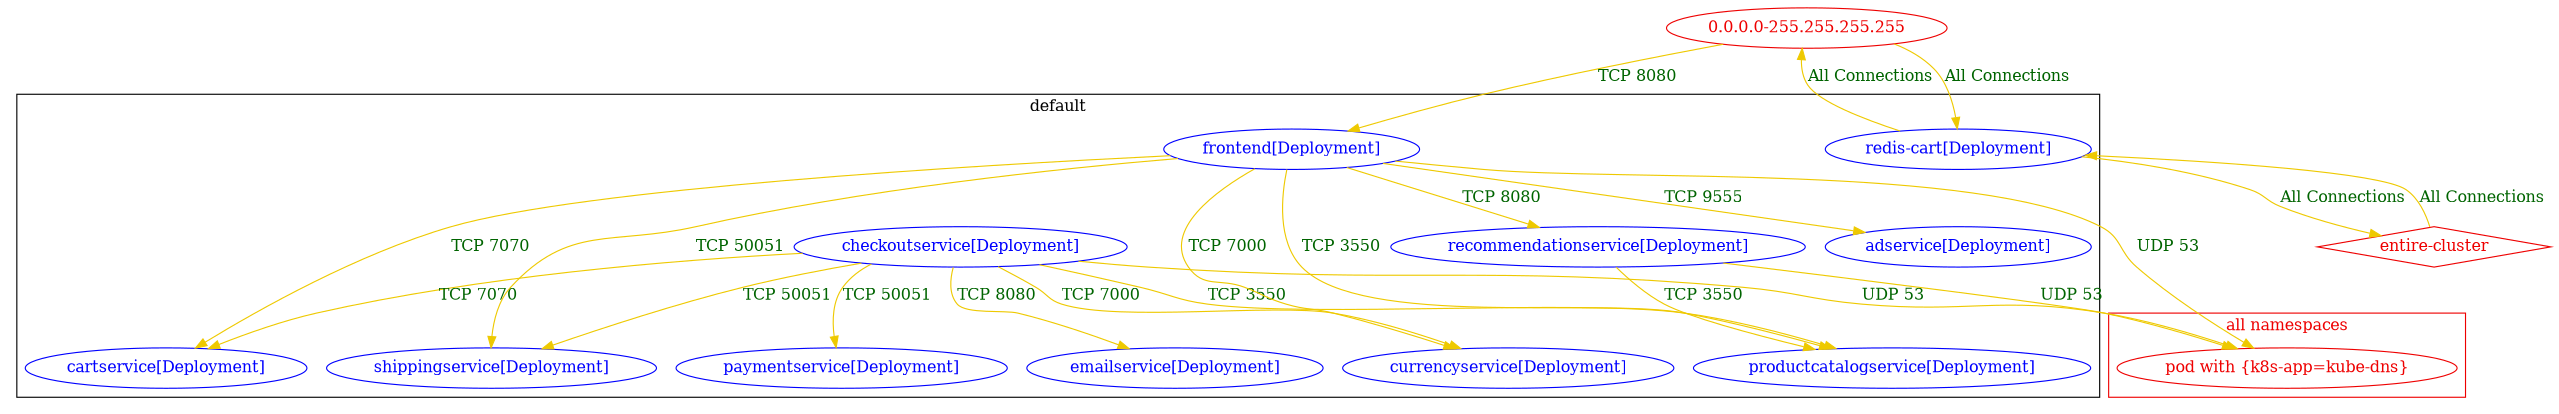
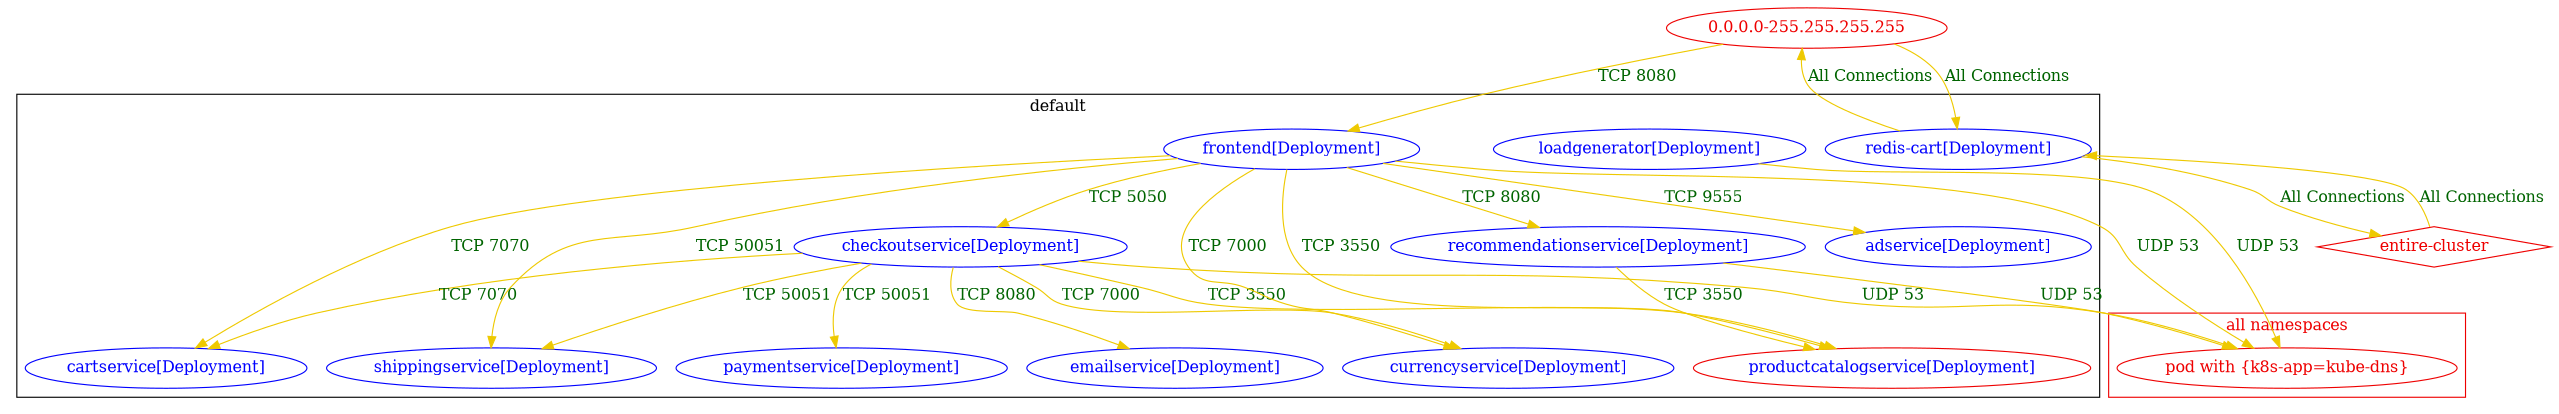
none -> (1650, 149)
none -> (1102, 186)
(1892, 368) -> (1892, 368)
